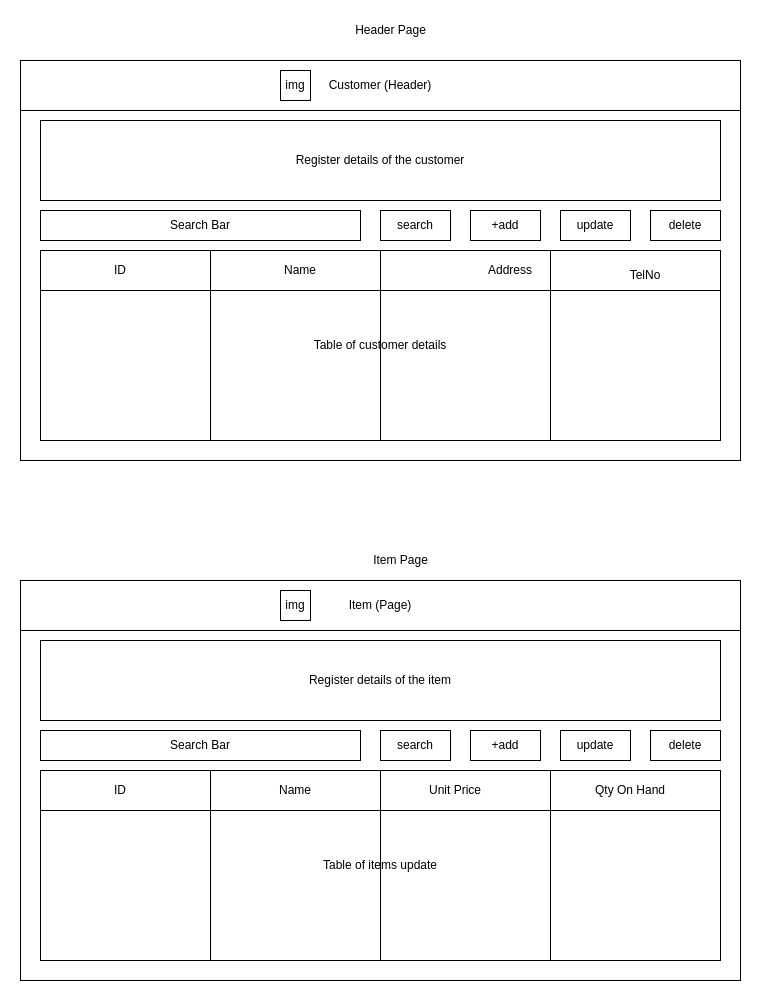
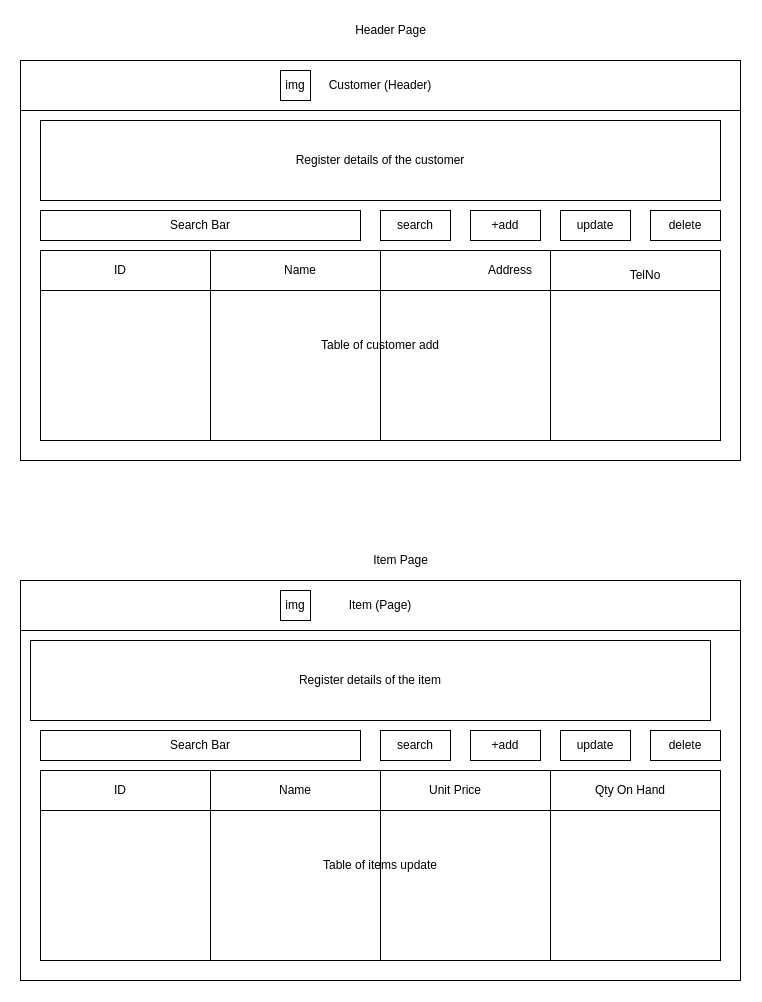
(381, 346) -> (381, 346)
(381, 681) -> (371, 681)
